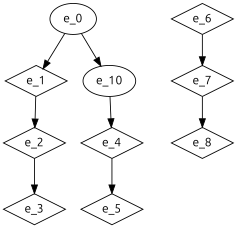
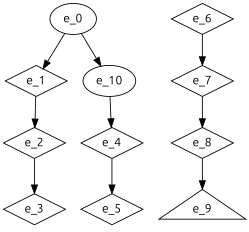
none -> (202, 209)
